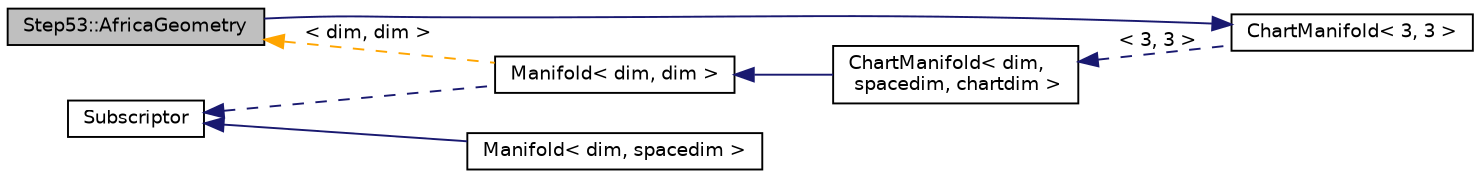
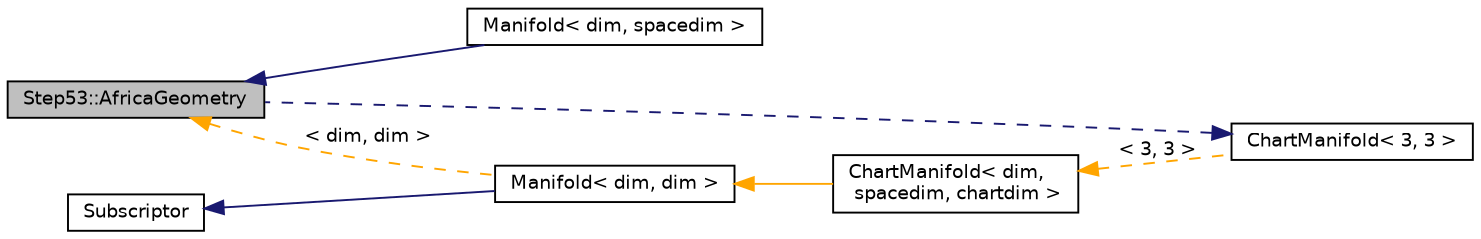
(738, 16) -> (739, 115)
(1164, 53) -> (1164, 162)
(794, 75) -> (794, 184)
(359, 98) -> (359, 199)
(345, 133) -> (375, 61)
